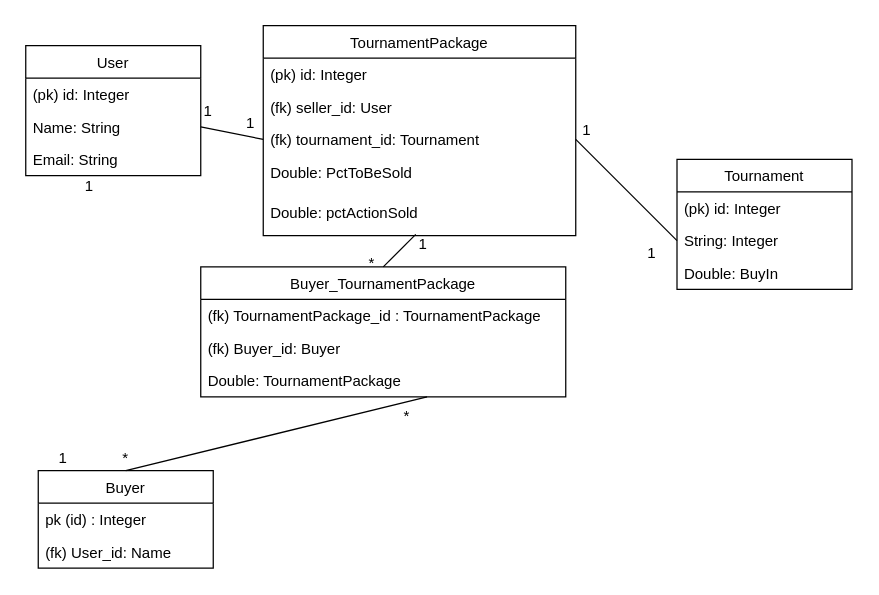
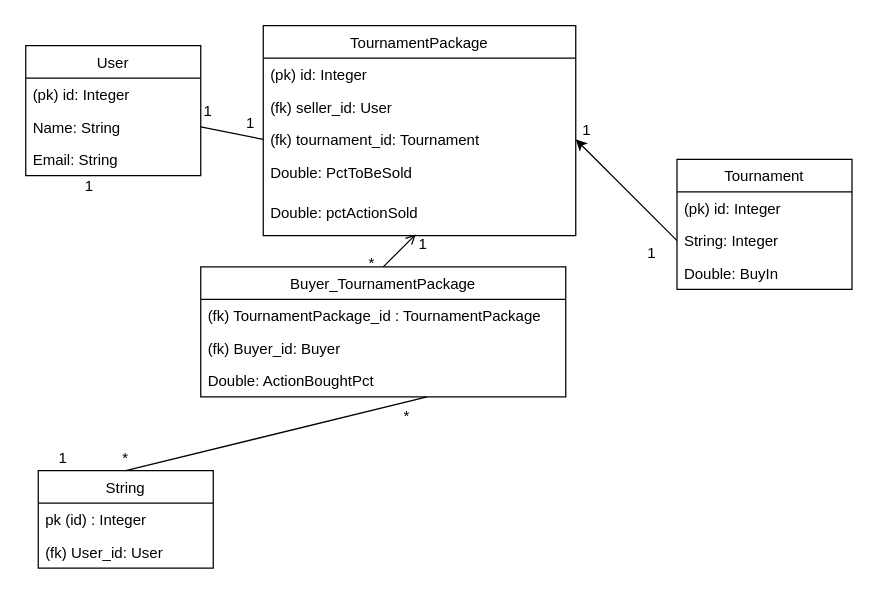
(580, 144) -> (583, 146)
(412, 238) -> (411, 239)
(307, 381) -> (296, 381)
(125, 488) -> (125, 488)
(113, 553) -> (113, 553)
